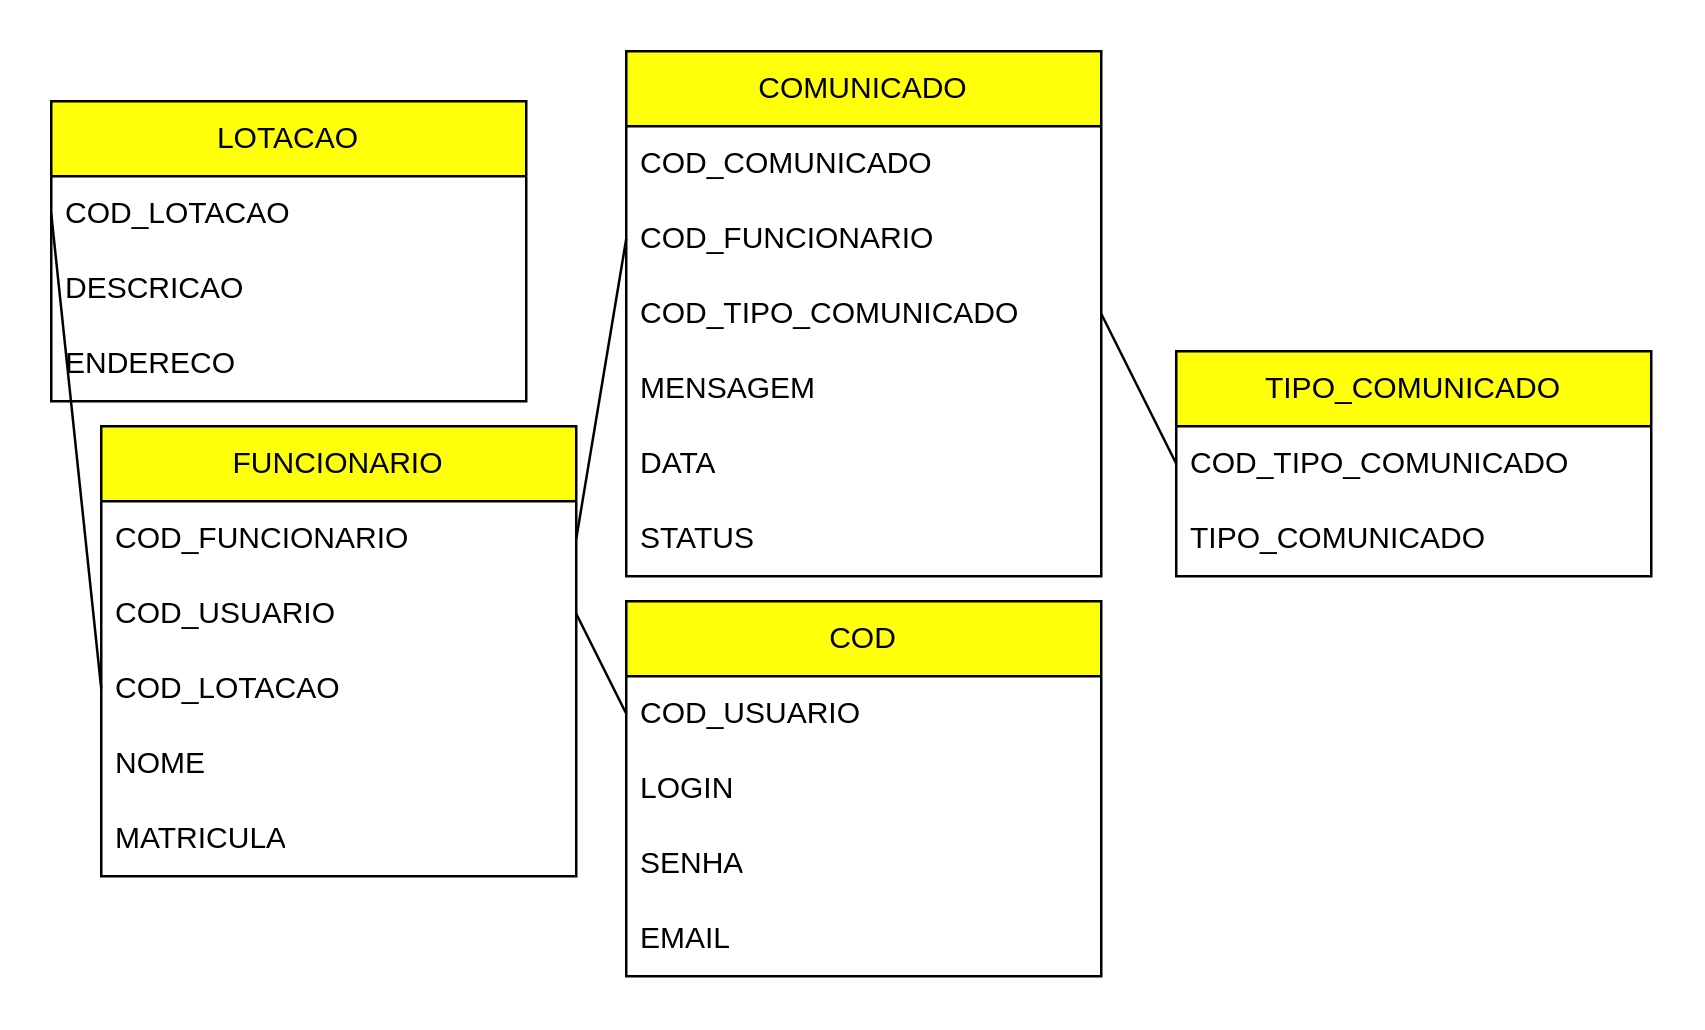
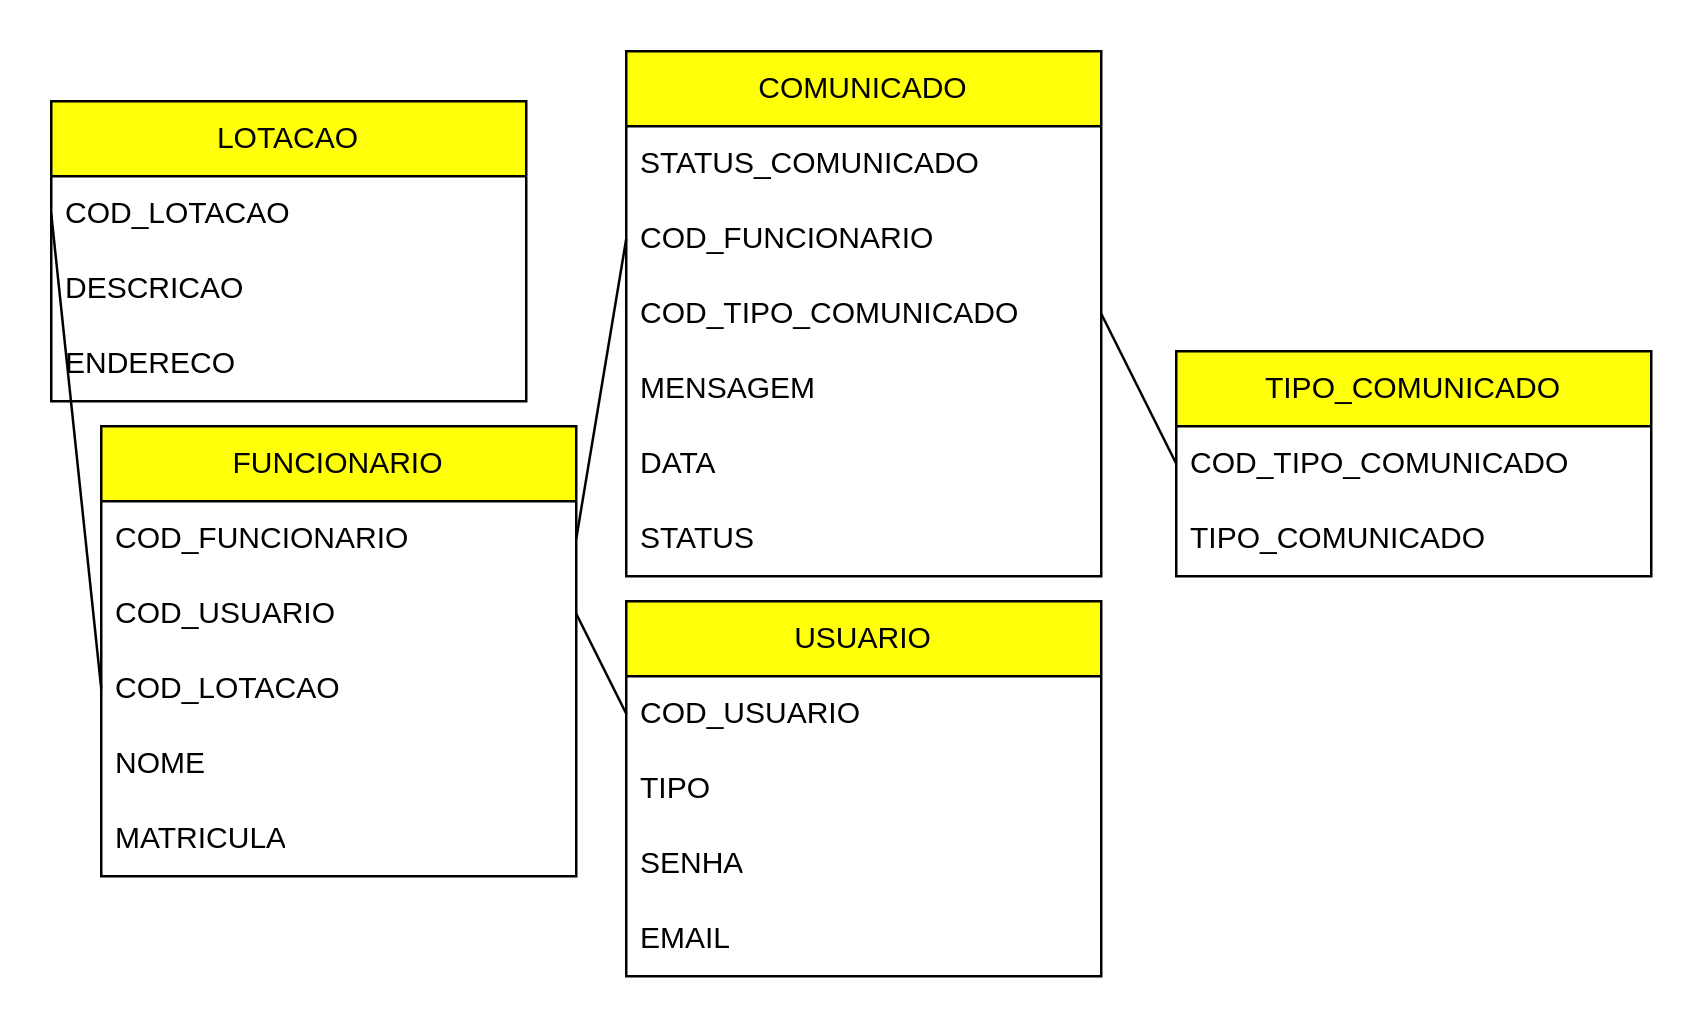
(759, 164) -> (784, 164)
(864, 639) -> (864, 639)
(683, 789) -> (675, 789)
